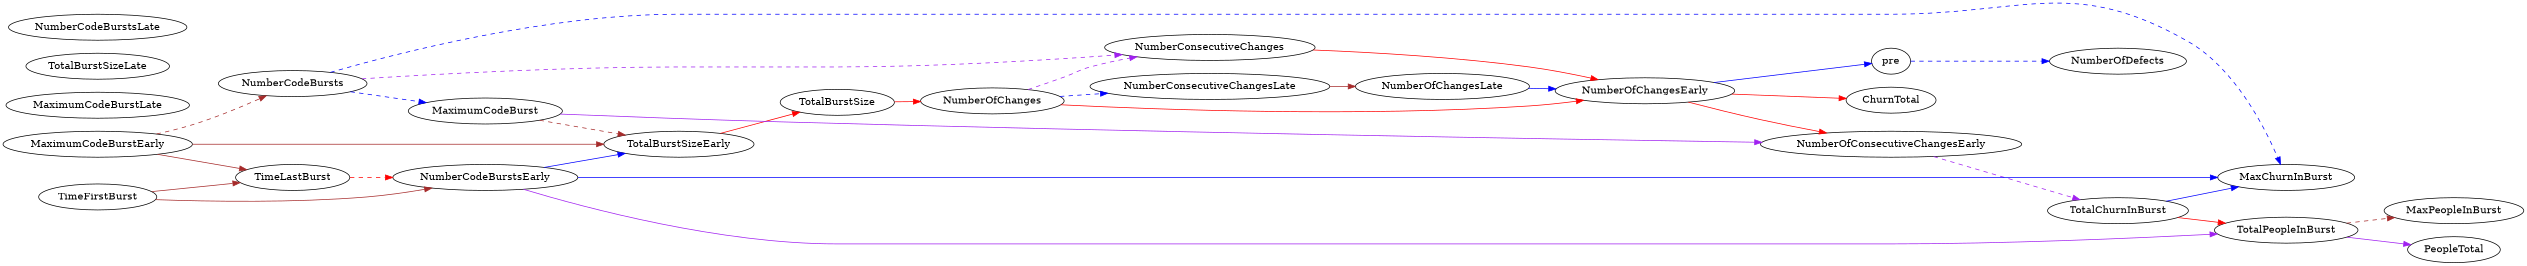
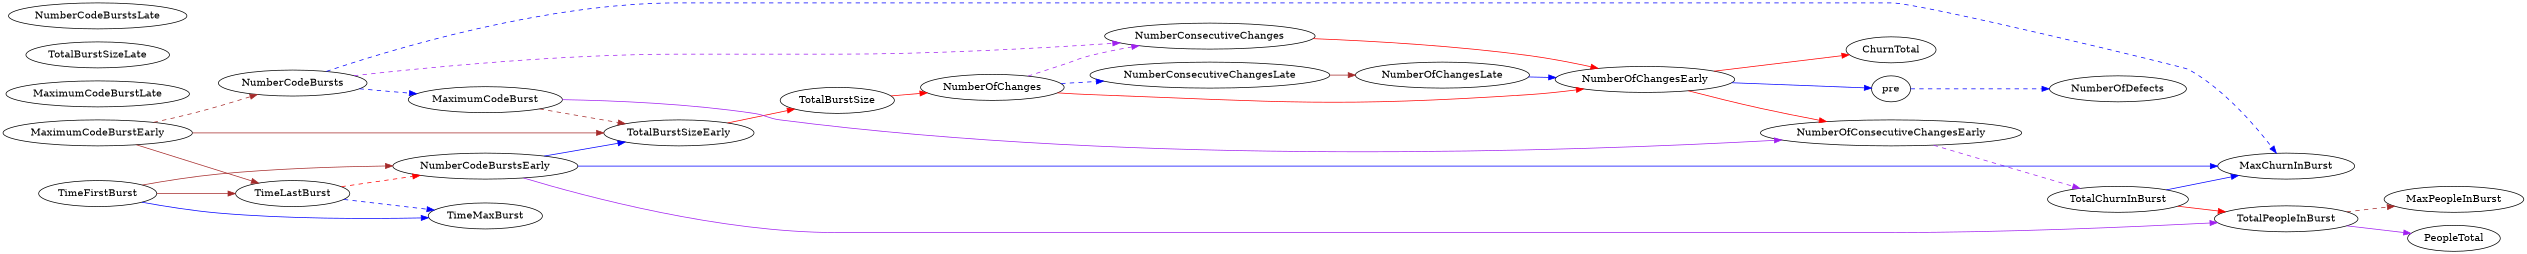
none -> (485, 216)
